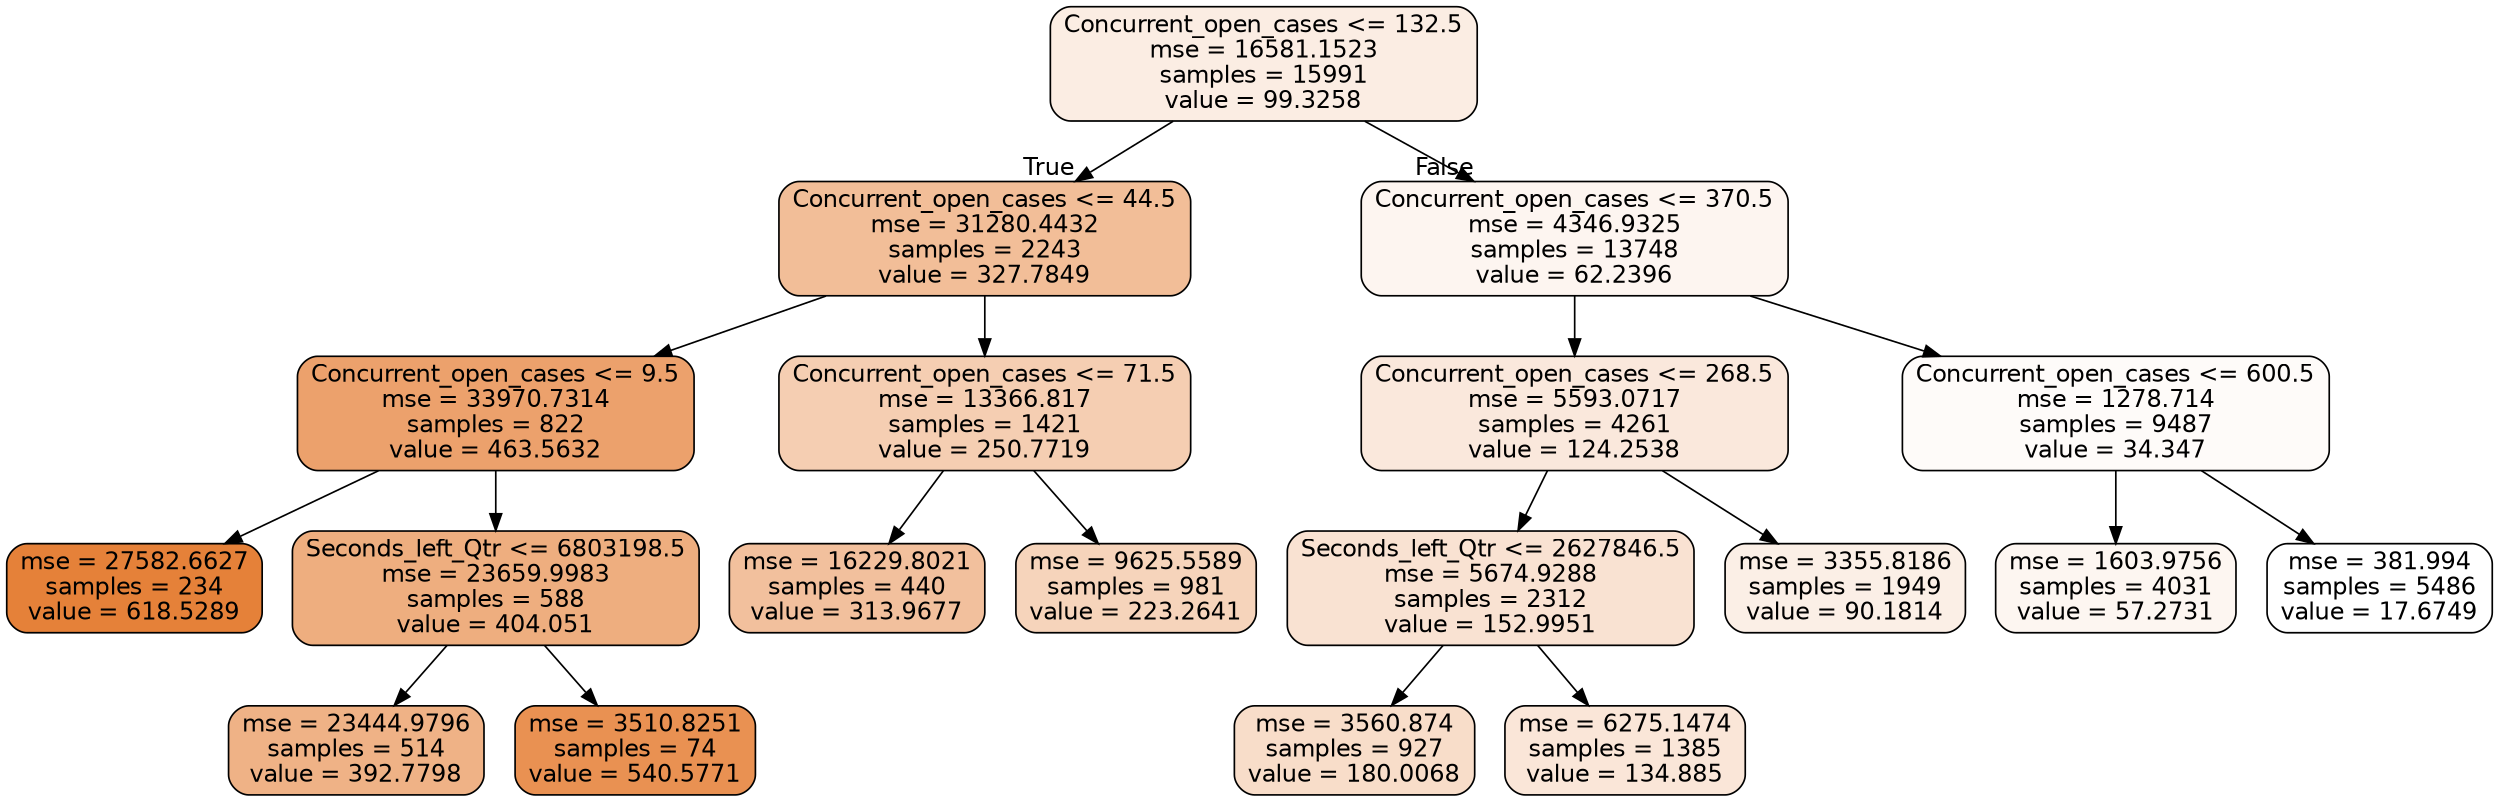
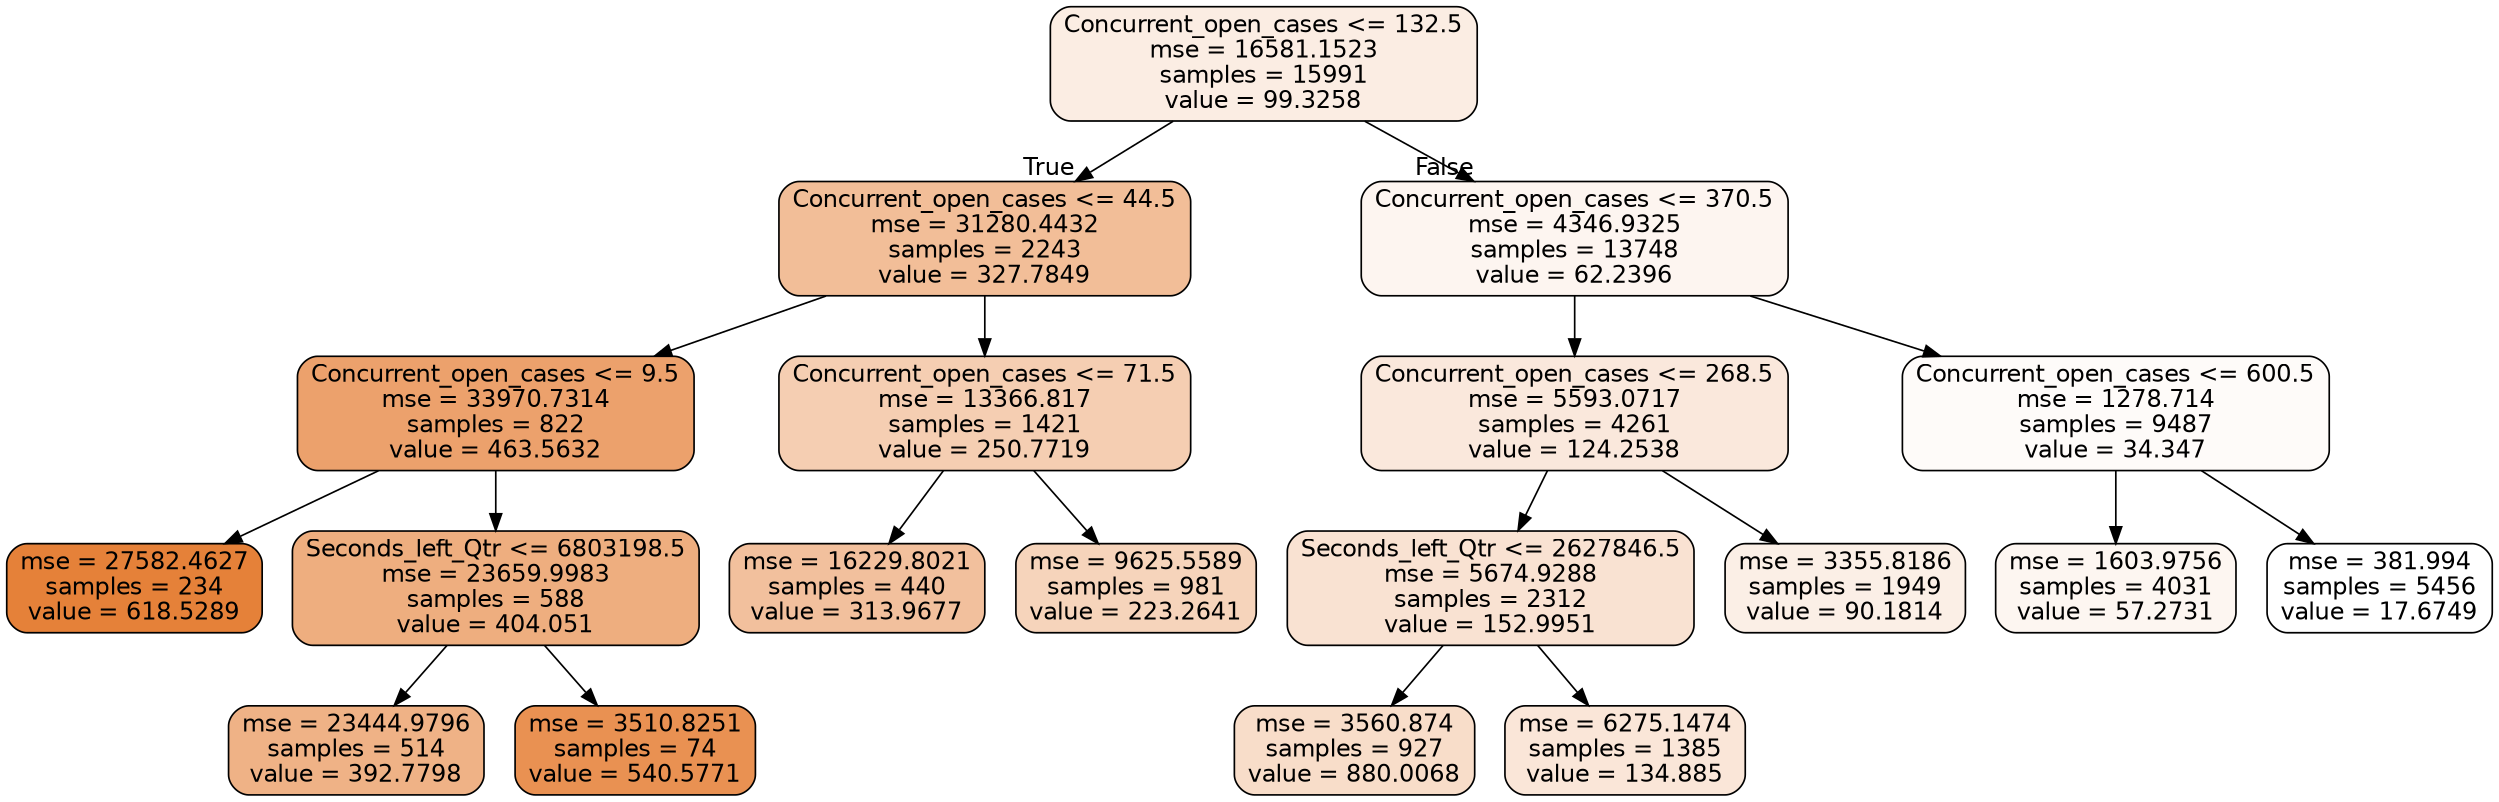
(134, 588) -> (134, 588)
(2380, 588) -> (2380, 588)
(1355, 750) -> (1355, 750)
